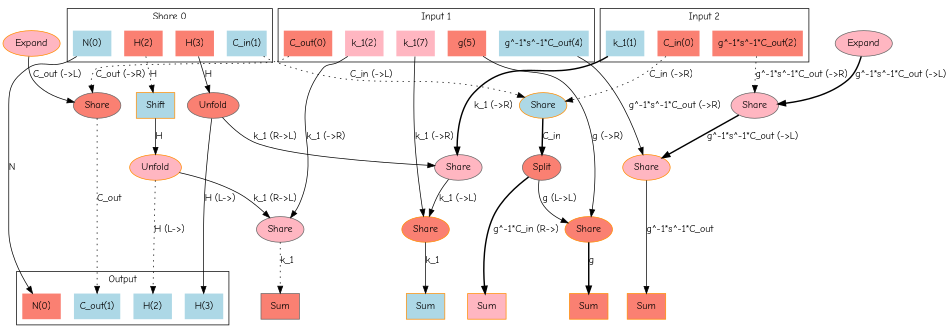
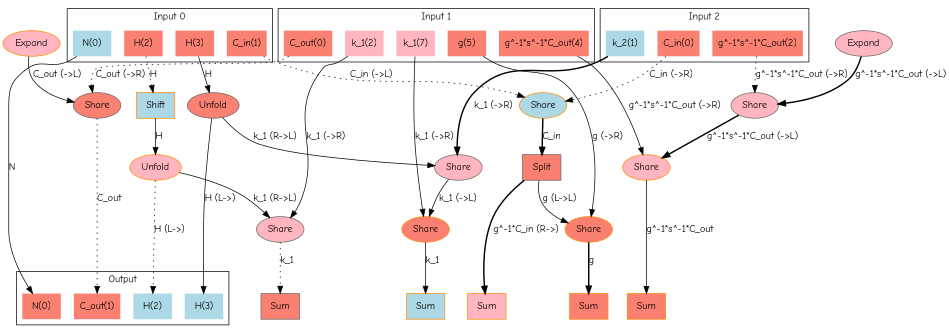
(170, 17) -> (170, 17)
(247, 43) -> (247, 43)
(544, 43) -> (544, 43)
(625, 43) -> (625, 43)
(542, 167) -> (542, 167)
(97, 306) -> (97, 306)
